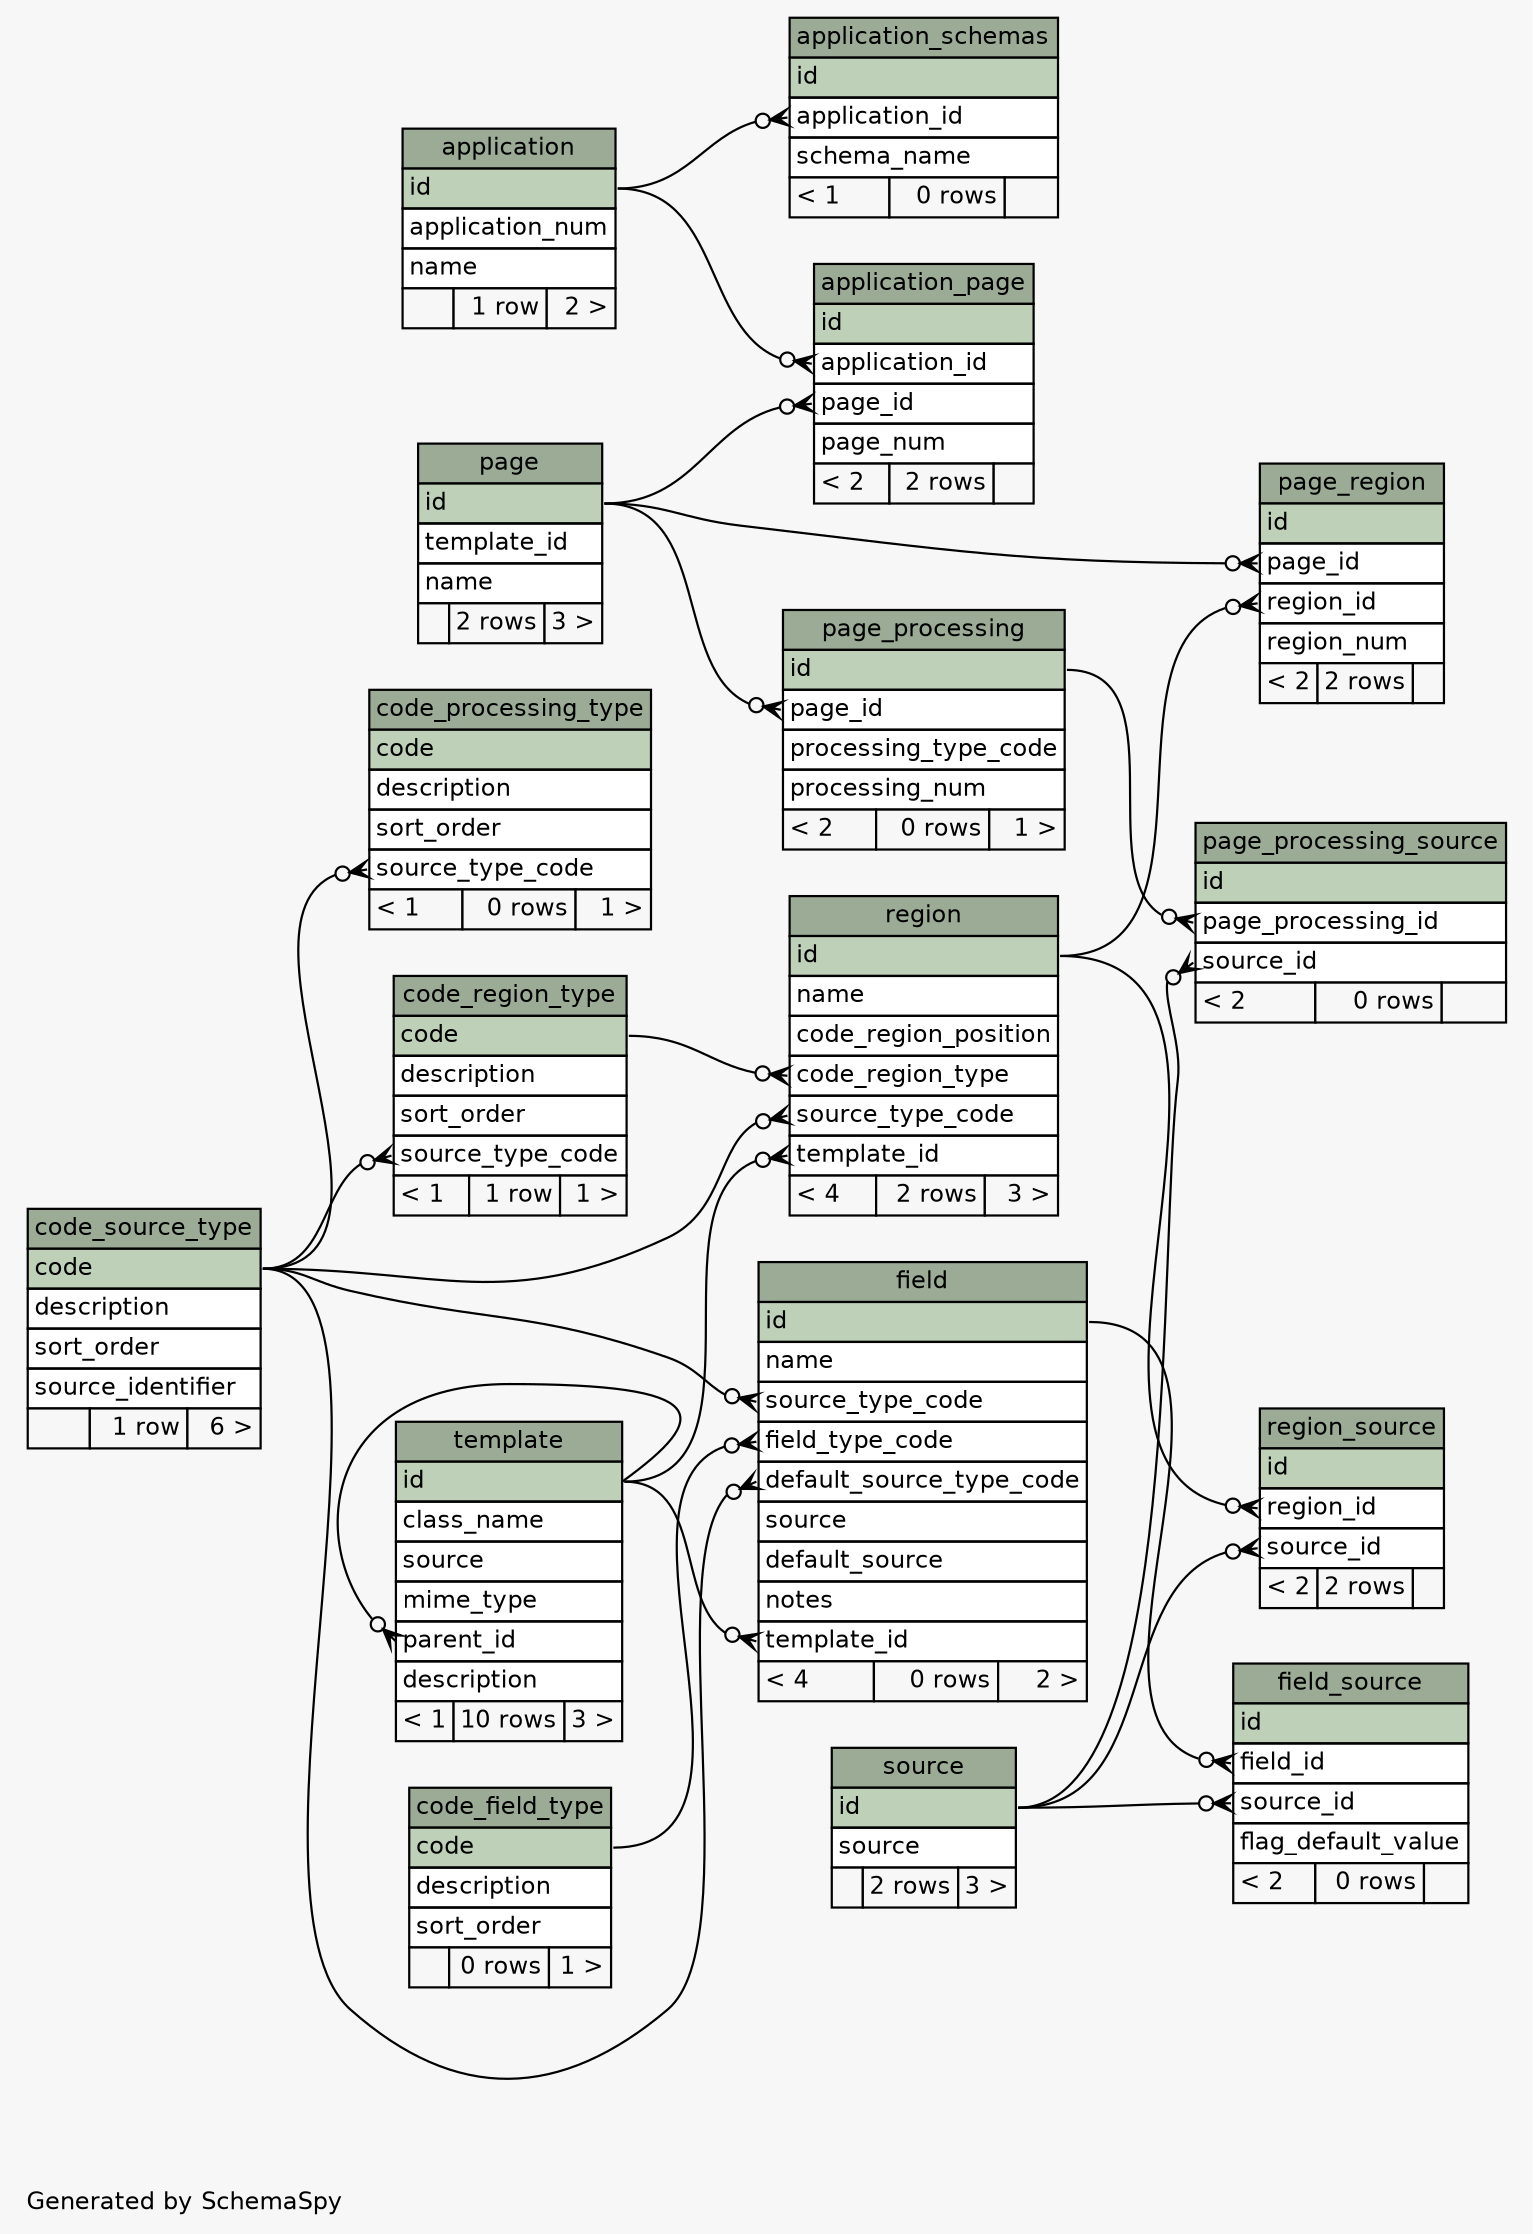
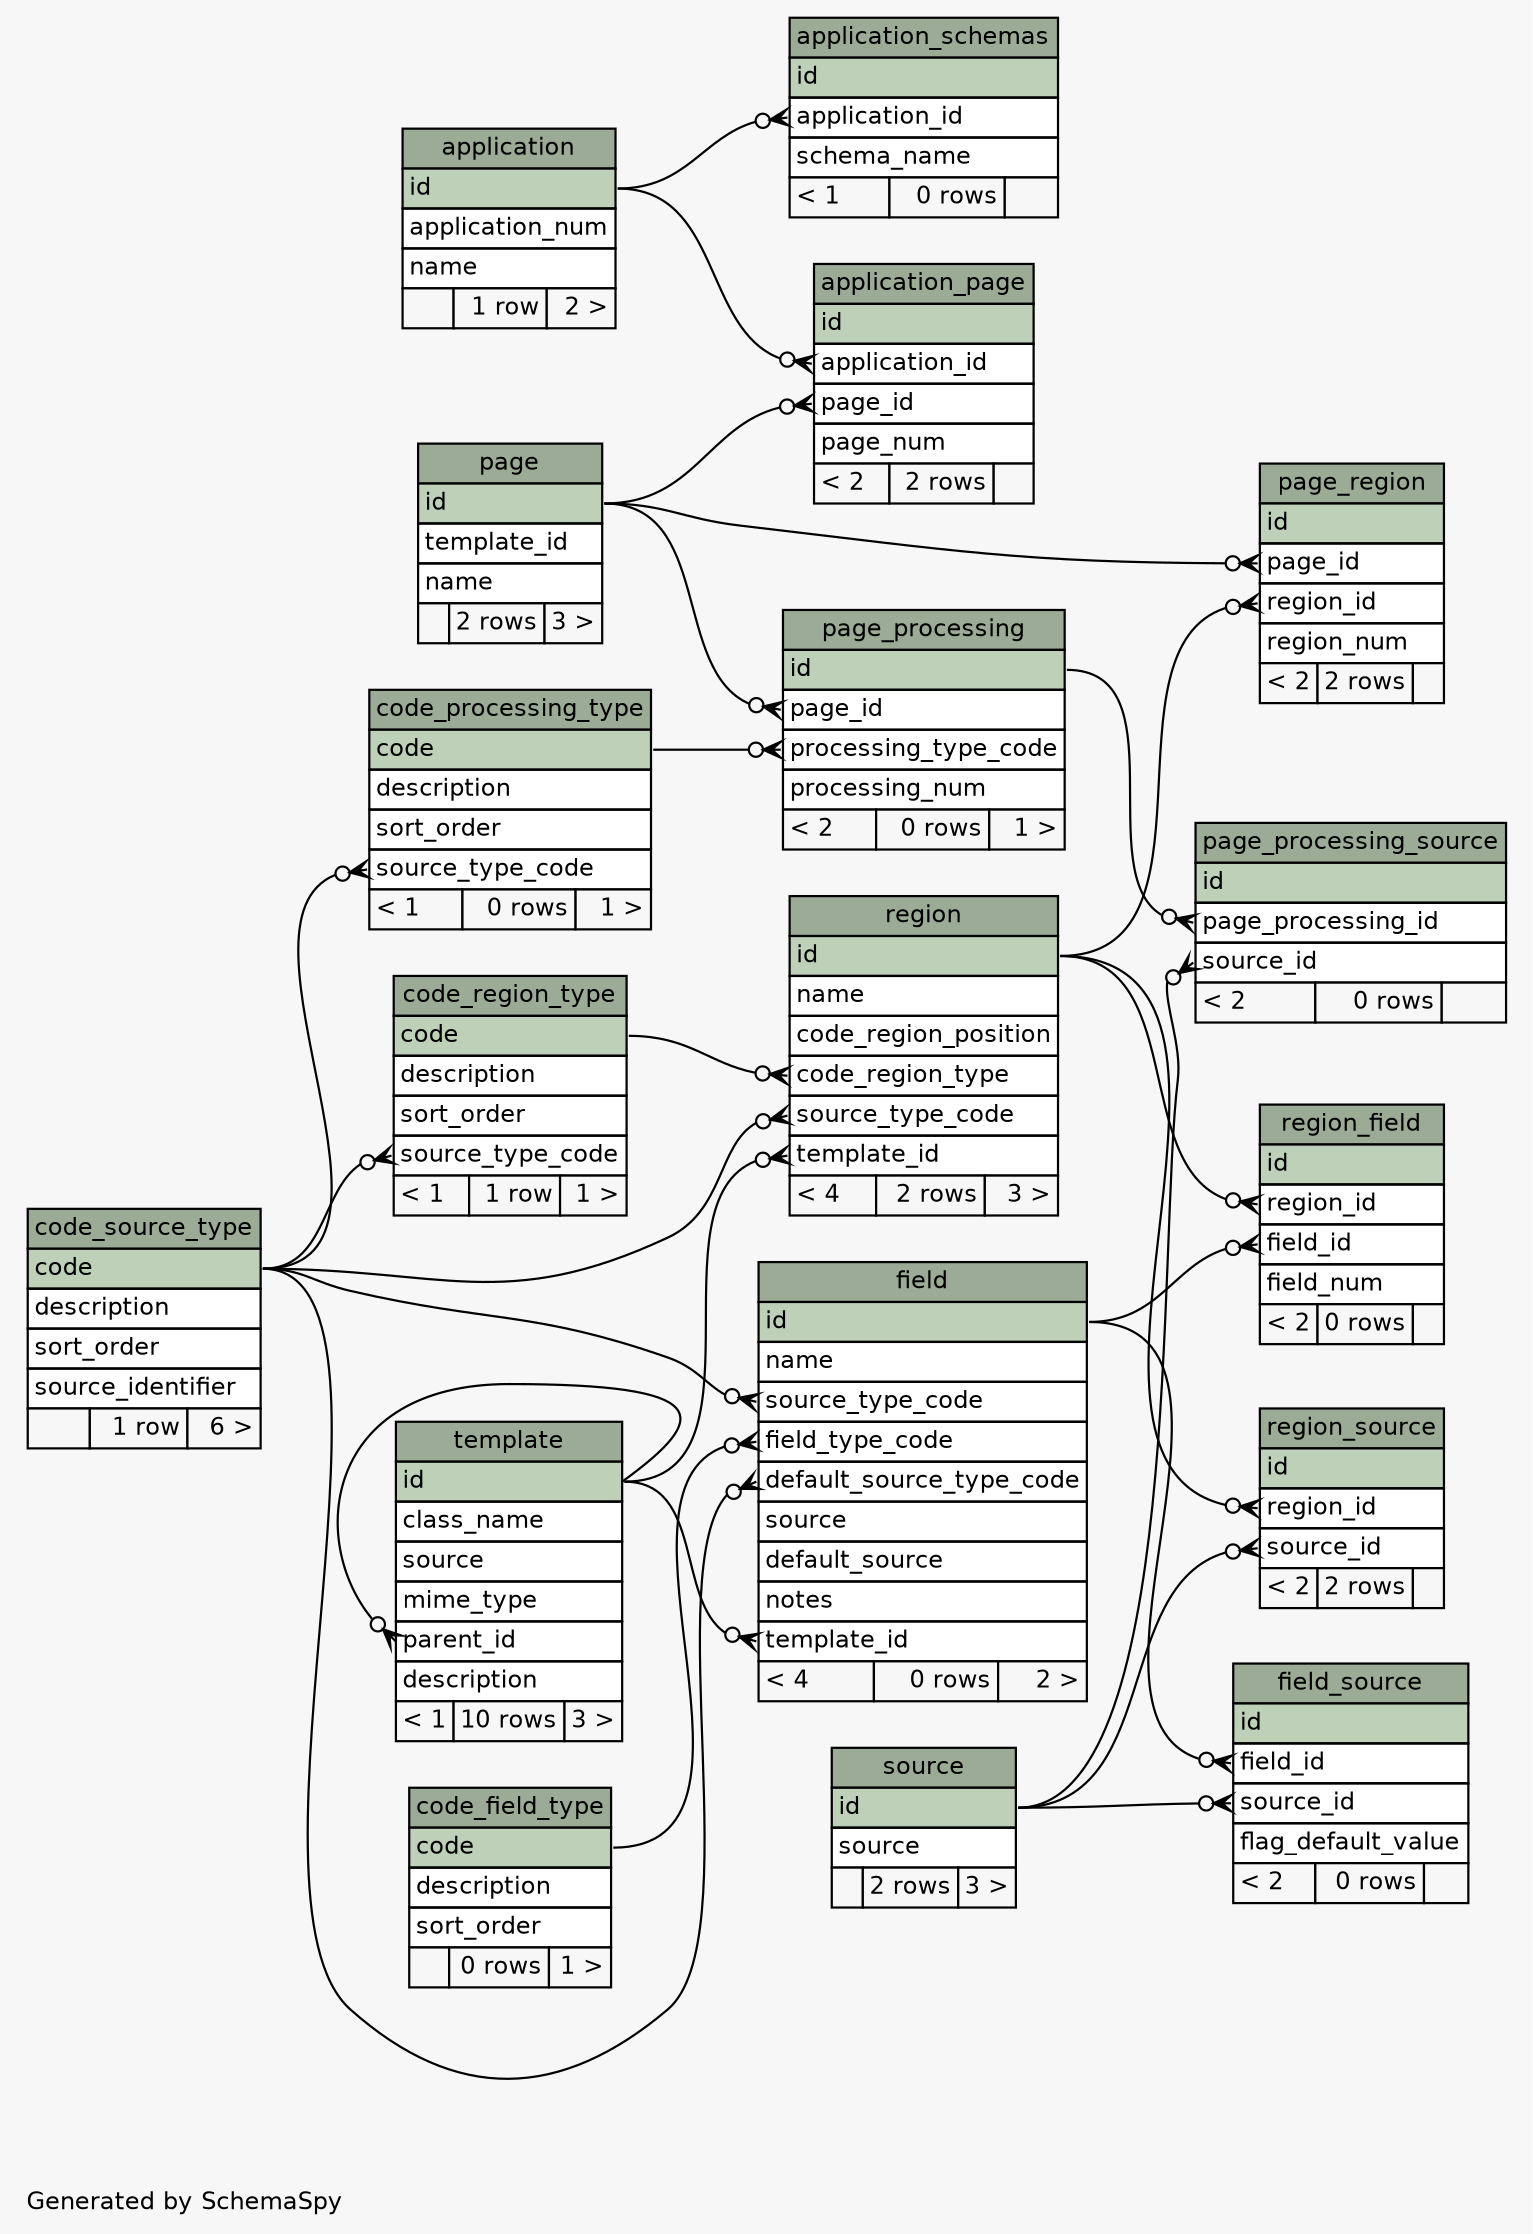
none -> (701, 750)
none -> (1351, 1224)
